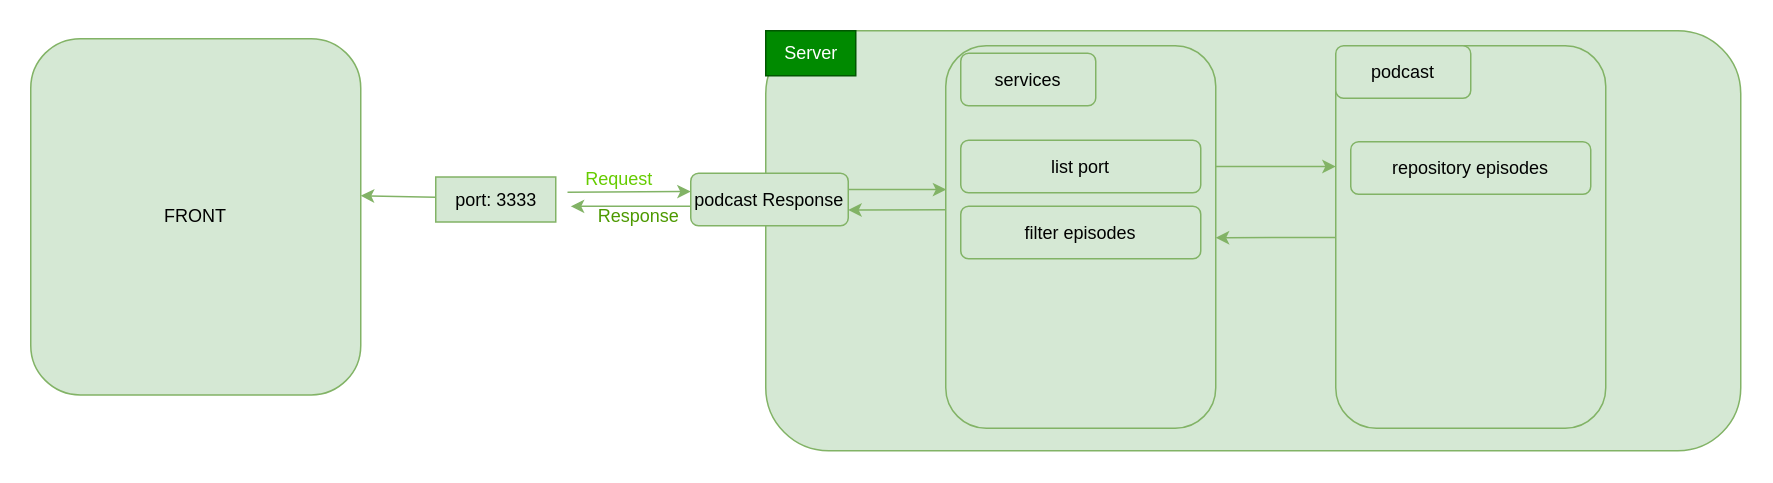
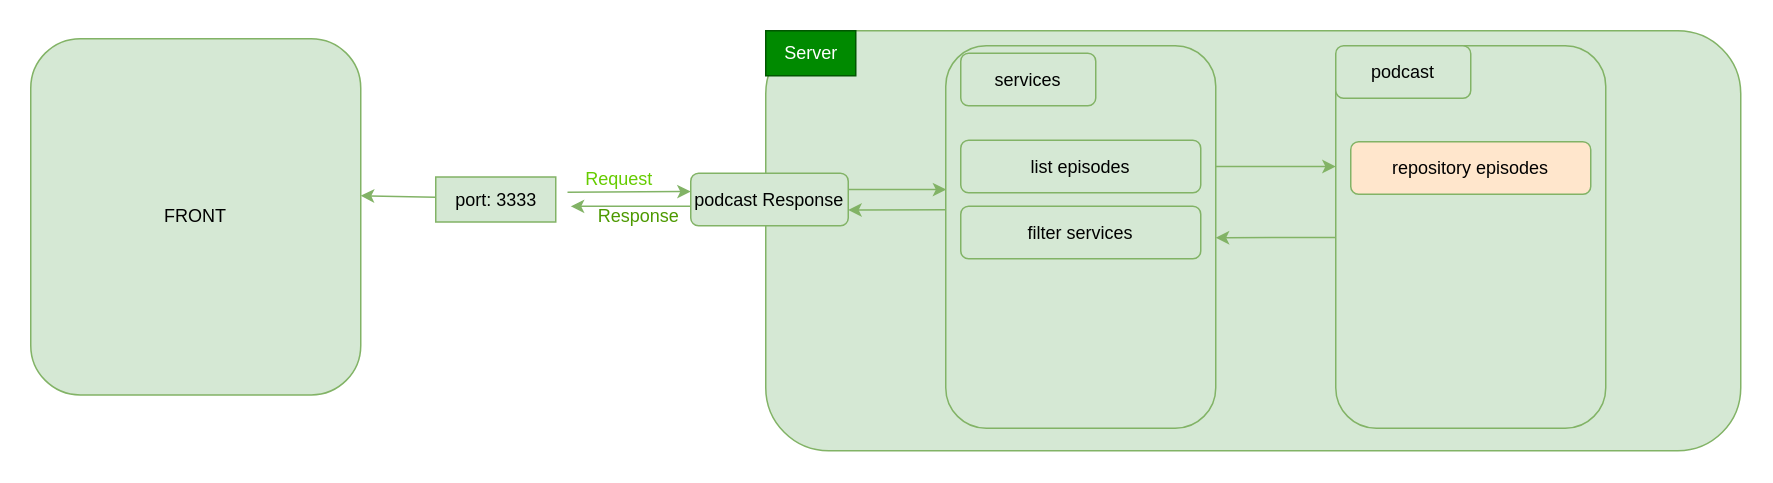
(1081, 167) -> (1081, 167)
(1471, 168) -> (1471, 168)
(1081, 233) -> (1081, 233)
